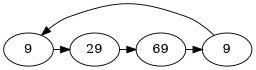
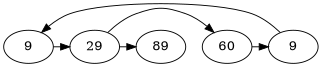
none -> (161, 47)
(161, 50) -> (227, 47)
